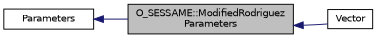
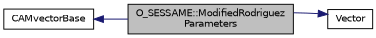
(49, 19) -> (49, 19)
(316, 25) -> (306, 13)
